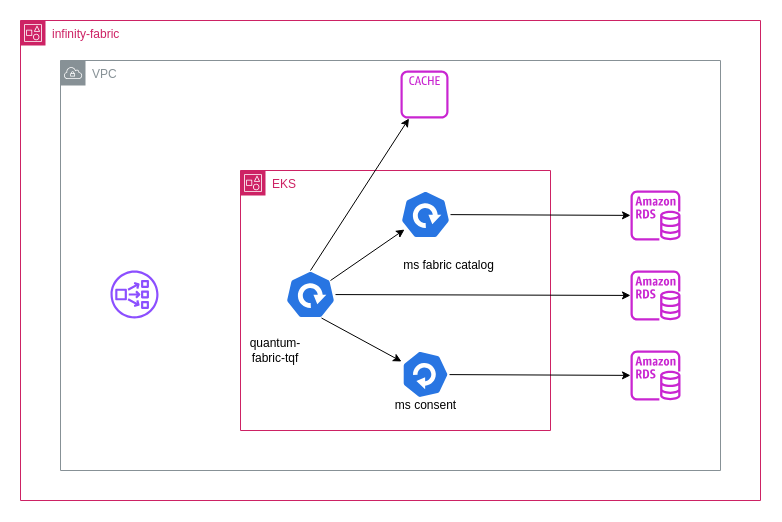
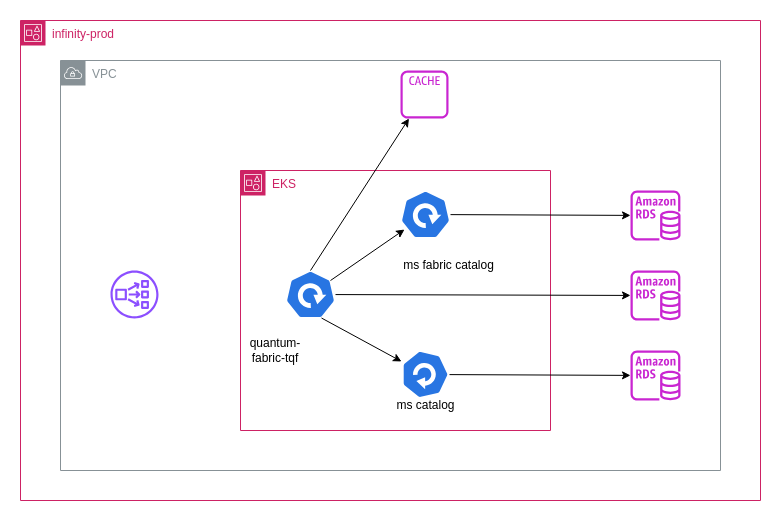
(97, 35) -> (92, 35)
(426, 406) -> (426, 406)
